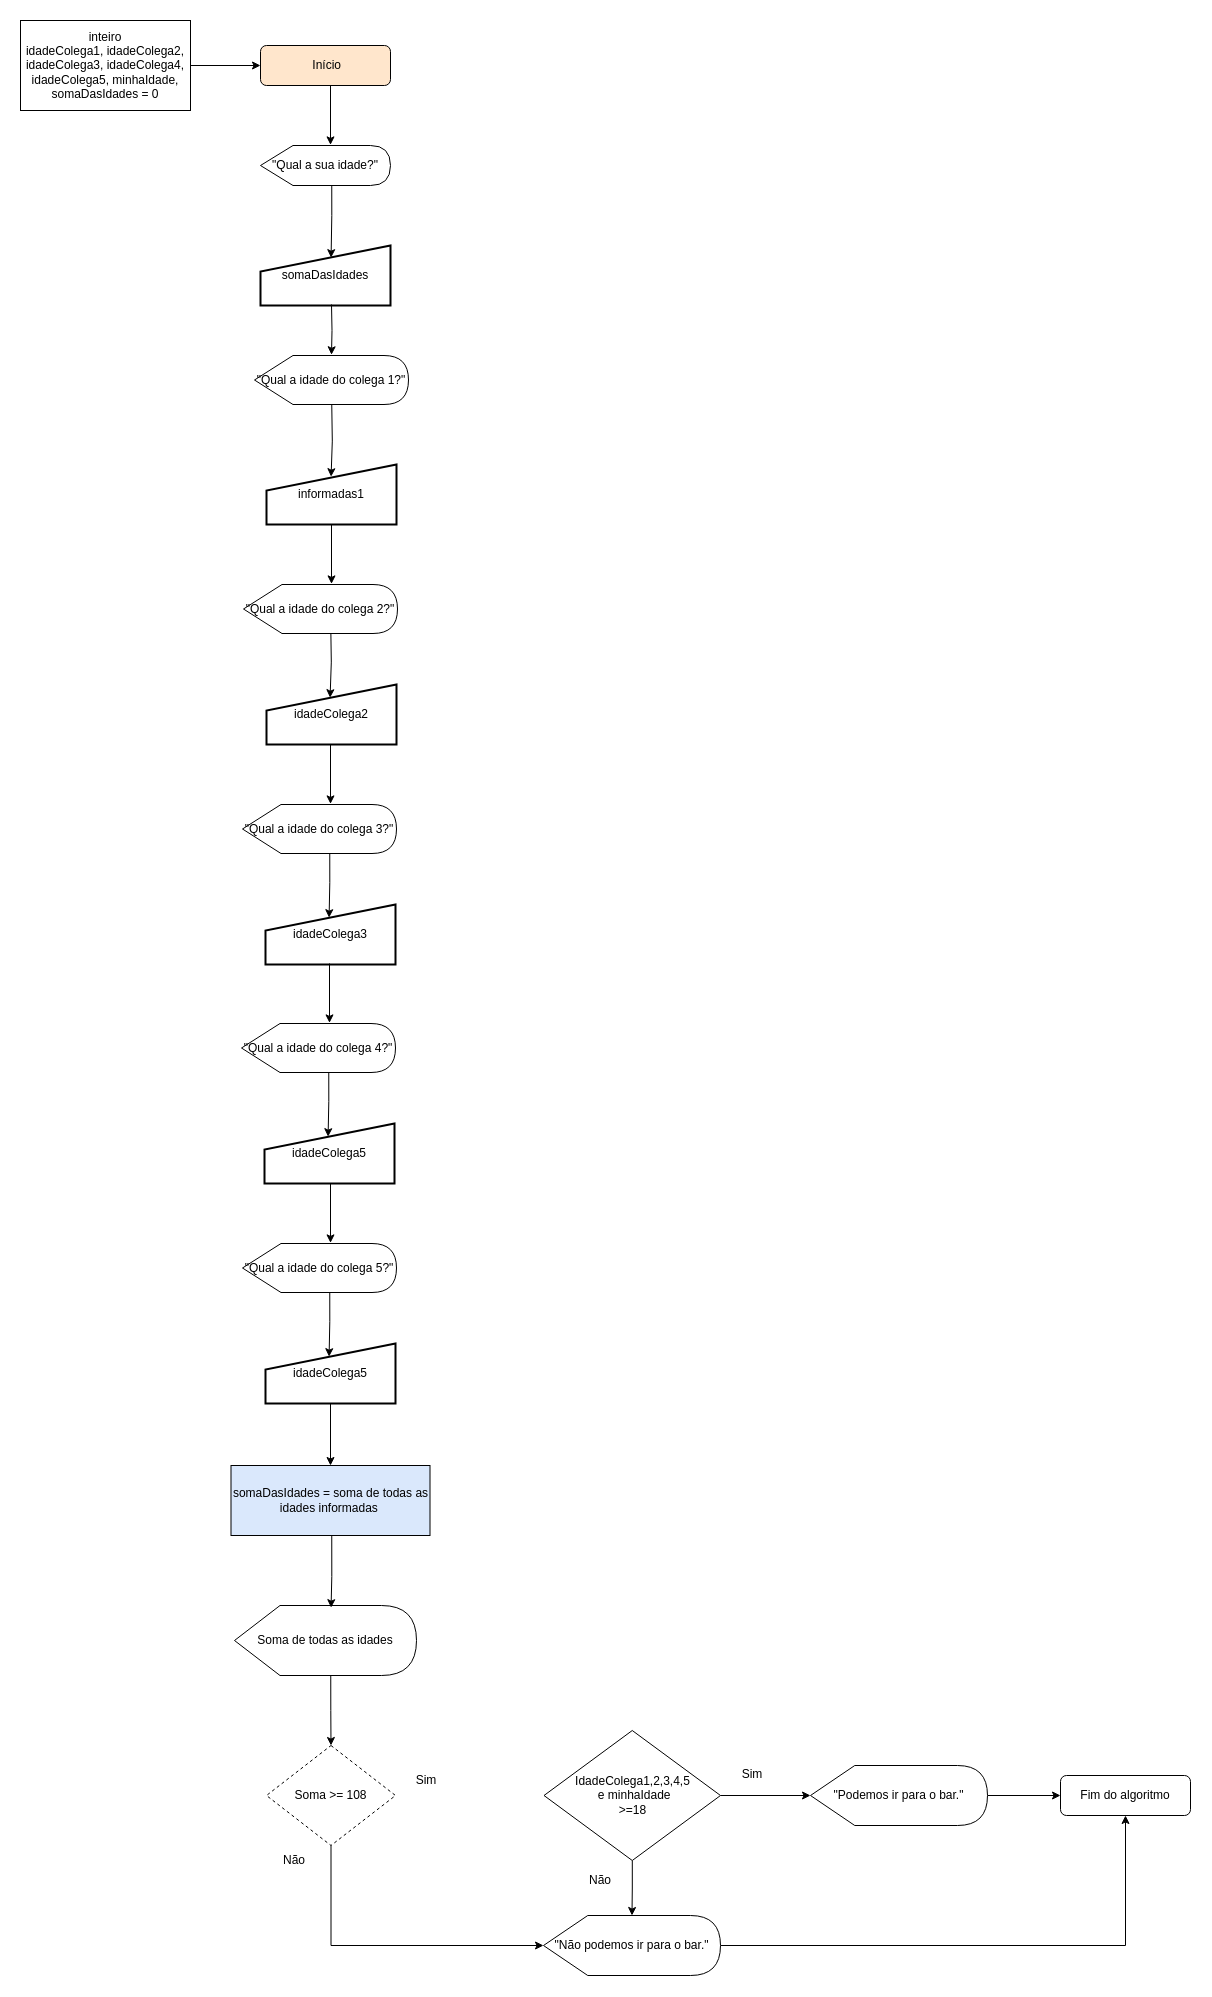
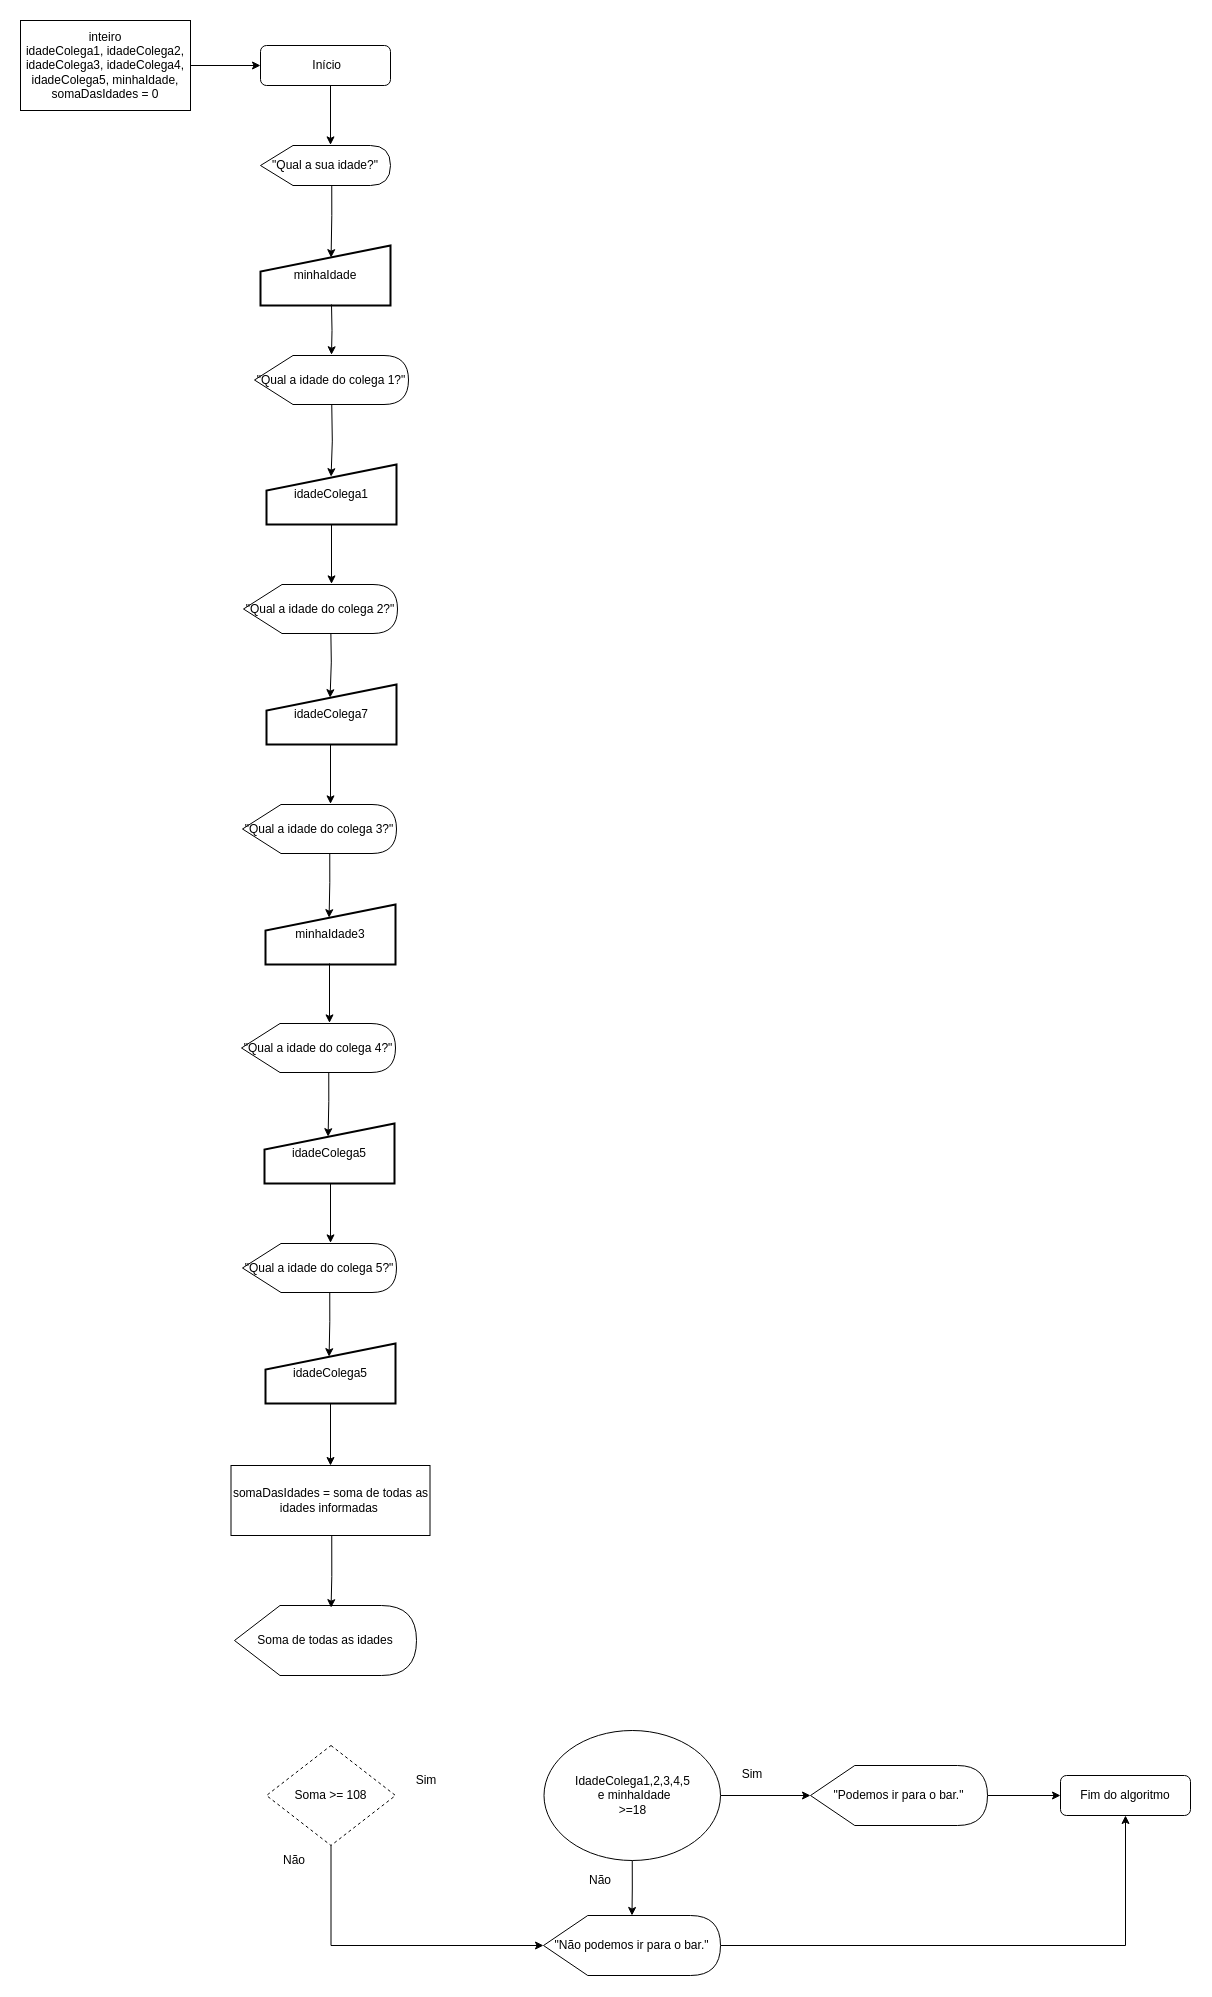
(326, 66) -> (326, 66)
(326, 276) -> (326, 276)
(332, 495) -> (332, 495)
(332, 715) -> (332, 715)
(331, 935) -> (331, 935)
(331, 1501) -> (331, 1501)
(331, 1707) -> none
(632, 1796) -> (632, 1796)
